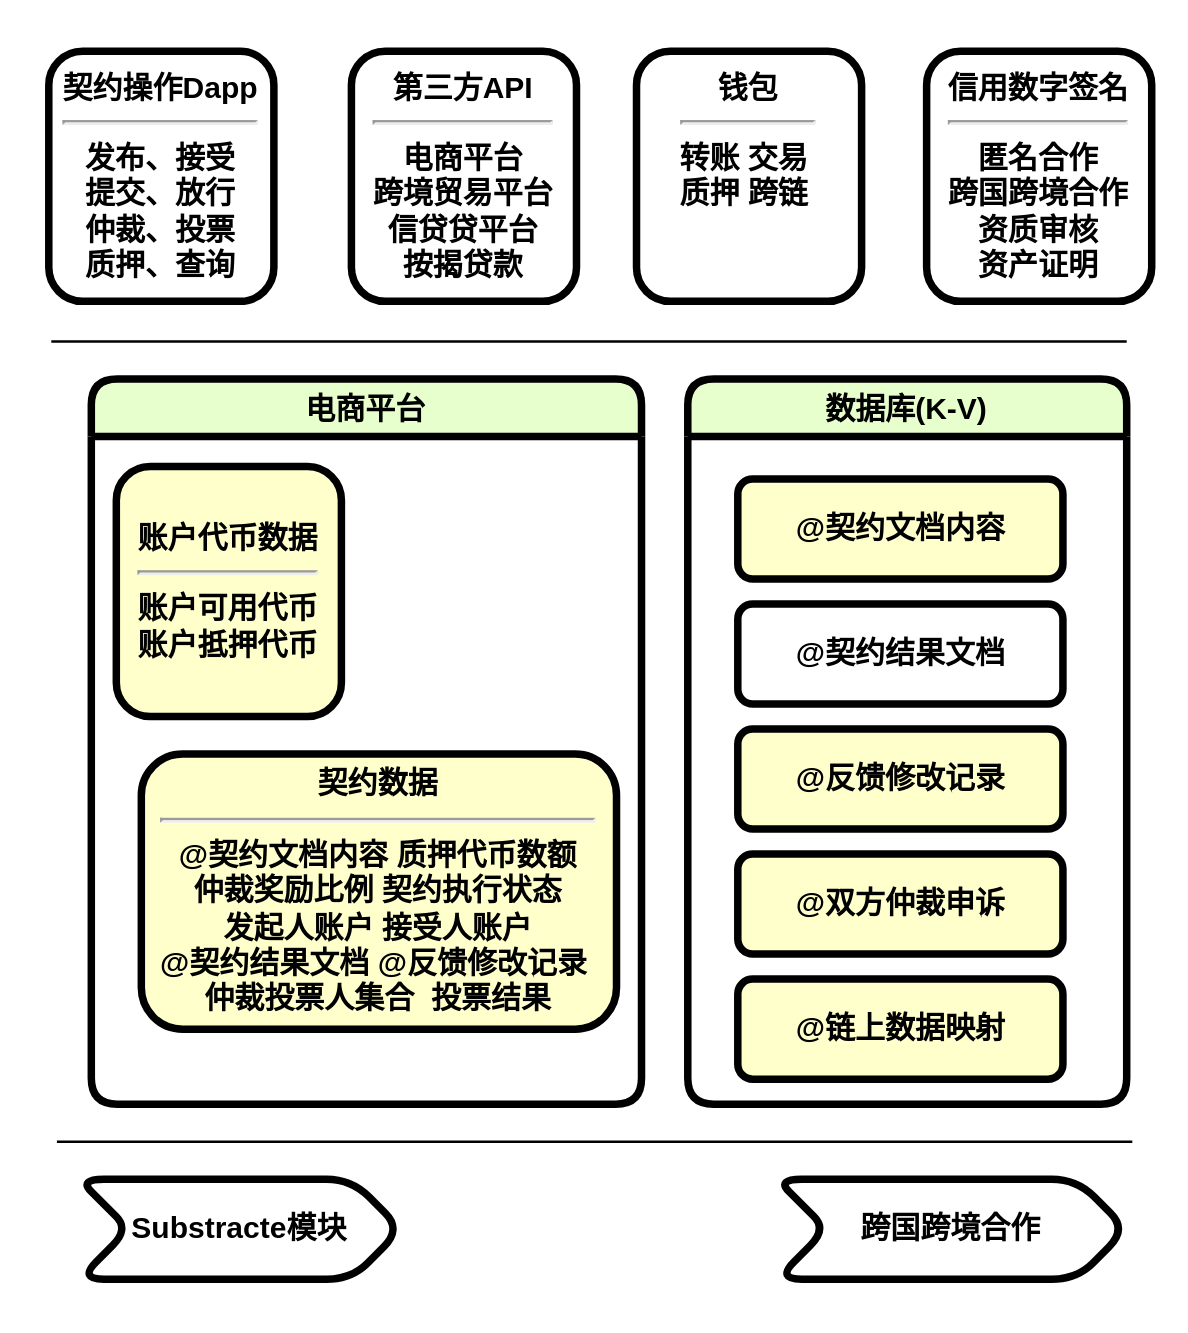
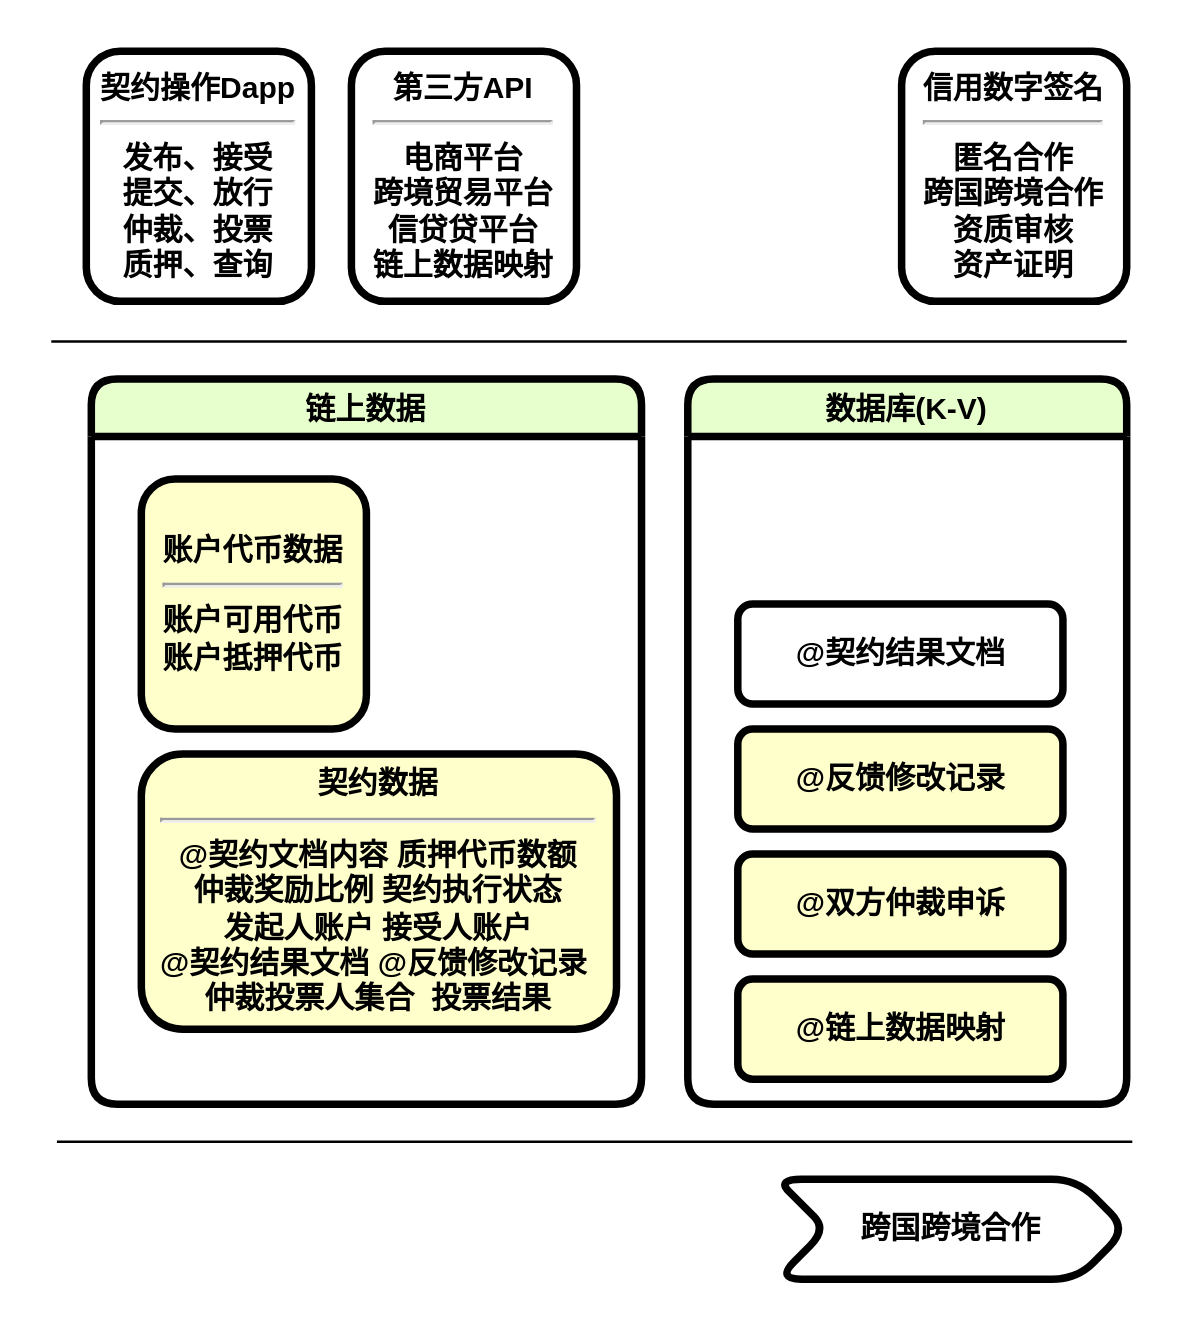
(161, 176) -> (199, 176)
(464, 176) -> (464, 176)
(749, 176) -> none
(1039, 176) -> (1014, 176)
(365, 409) -> (365, 409)
(900, 529) -> none
(229, 591) -> (254, 604)
(240, 1229) -> none
